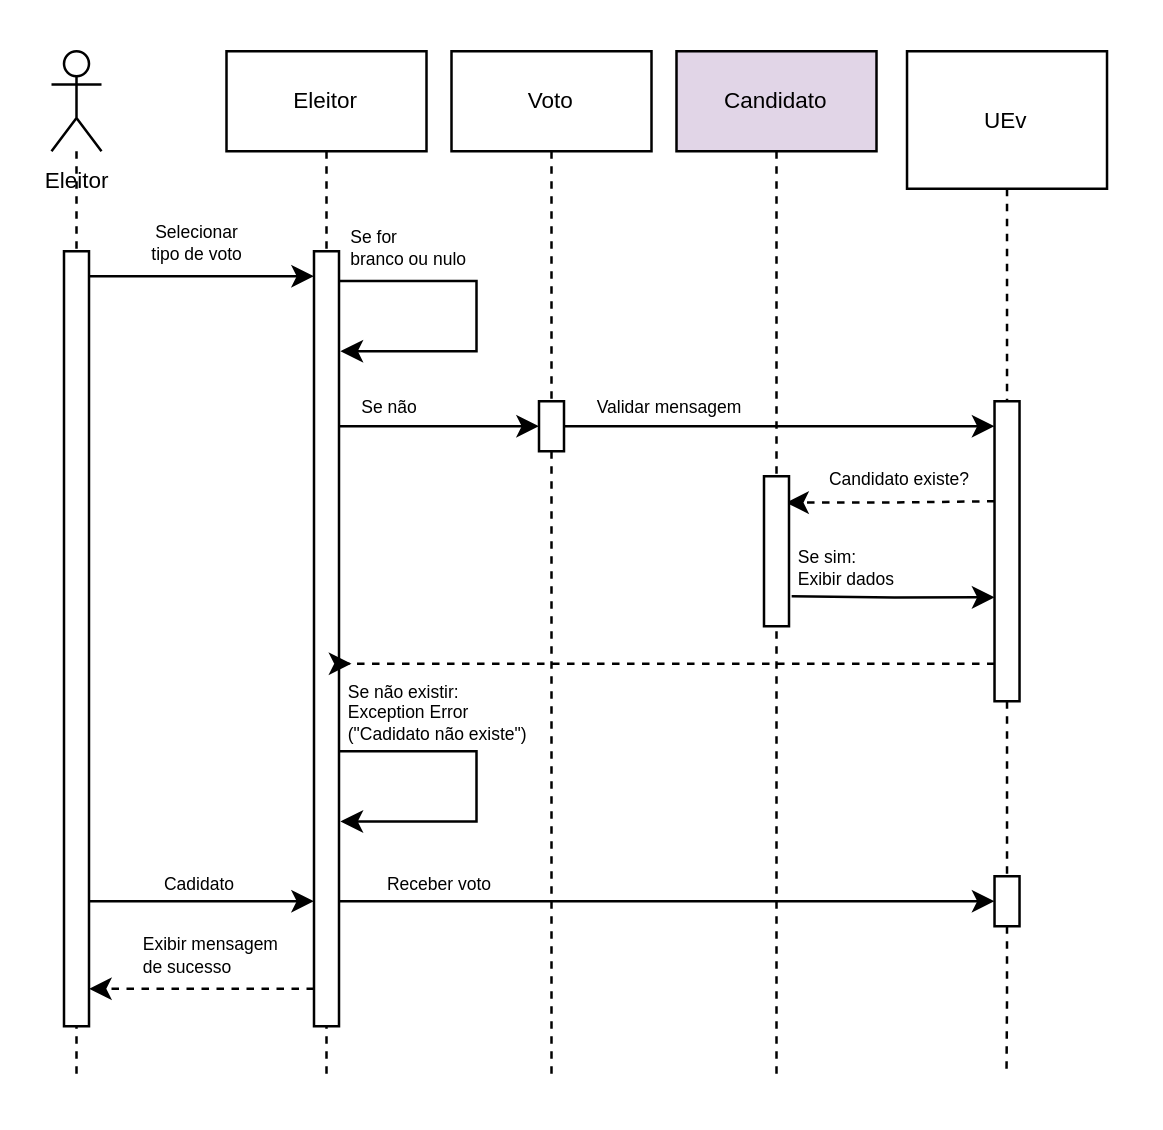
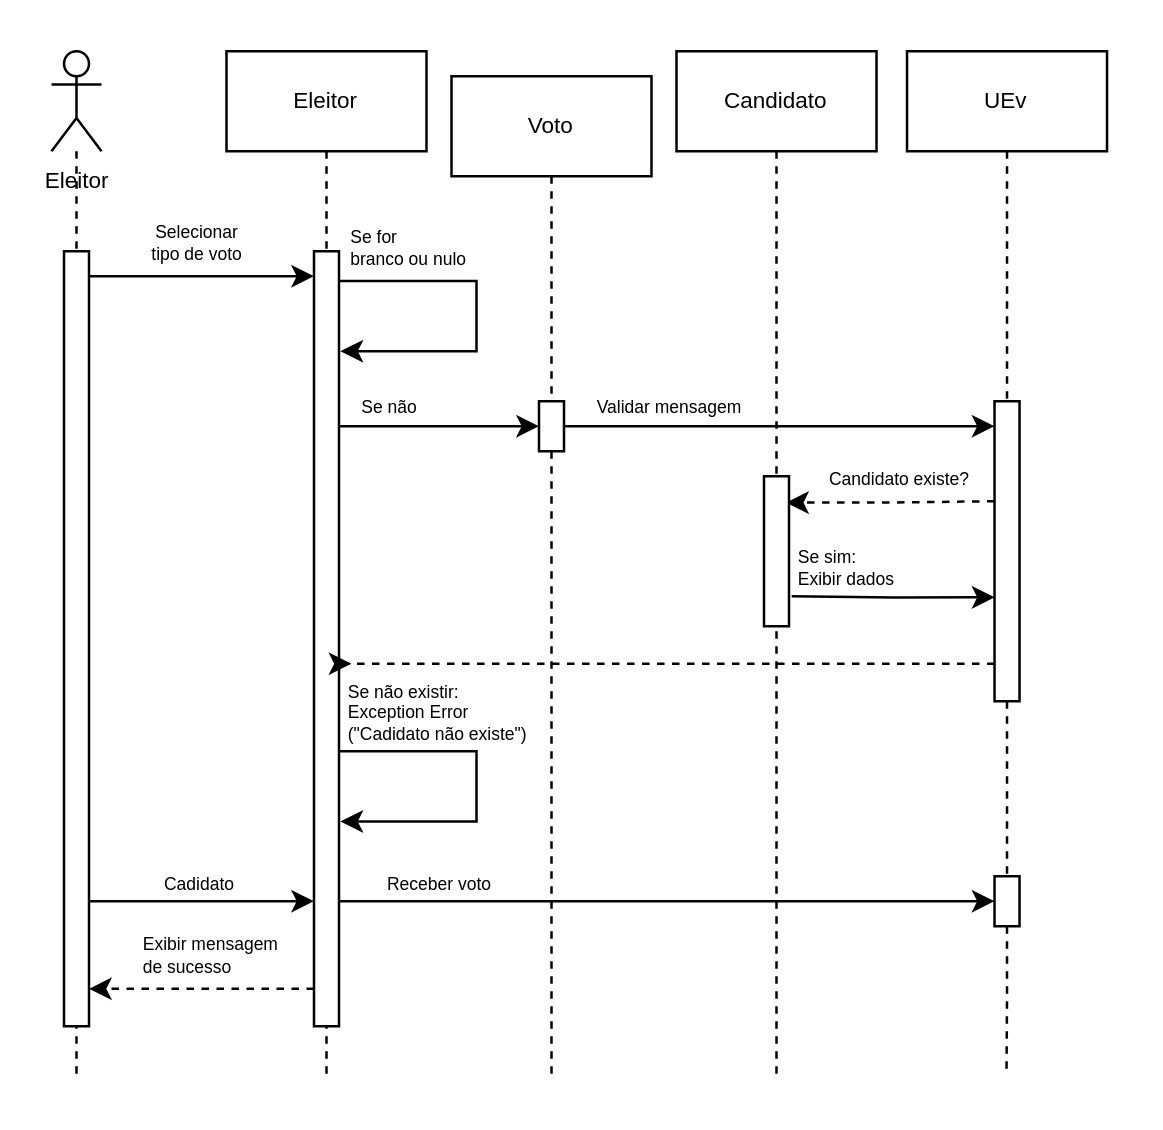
(551, 101) -> (551, 126)
(776, 101) -> (776, 101)
(1007, 120) -> (1007, 101)
